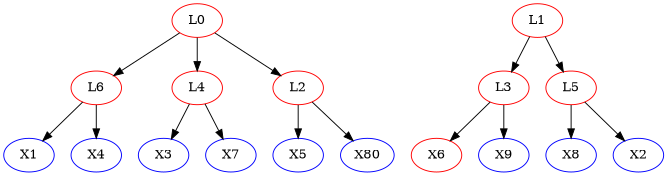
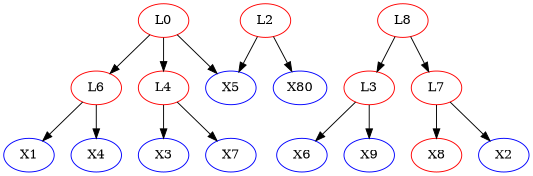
(537, 21) -> (403, 21)
(244, 52) -> (194, 51)
(571, 88) -> (437, 88)
(437, 155) -> (302, 155)
(571, 155) -> (437, 155)
